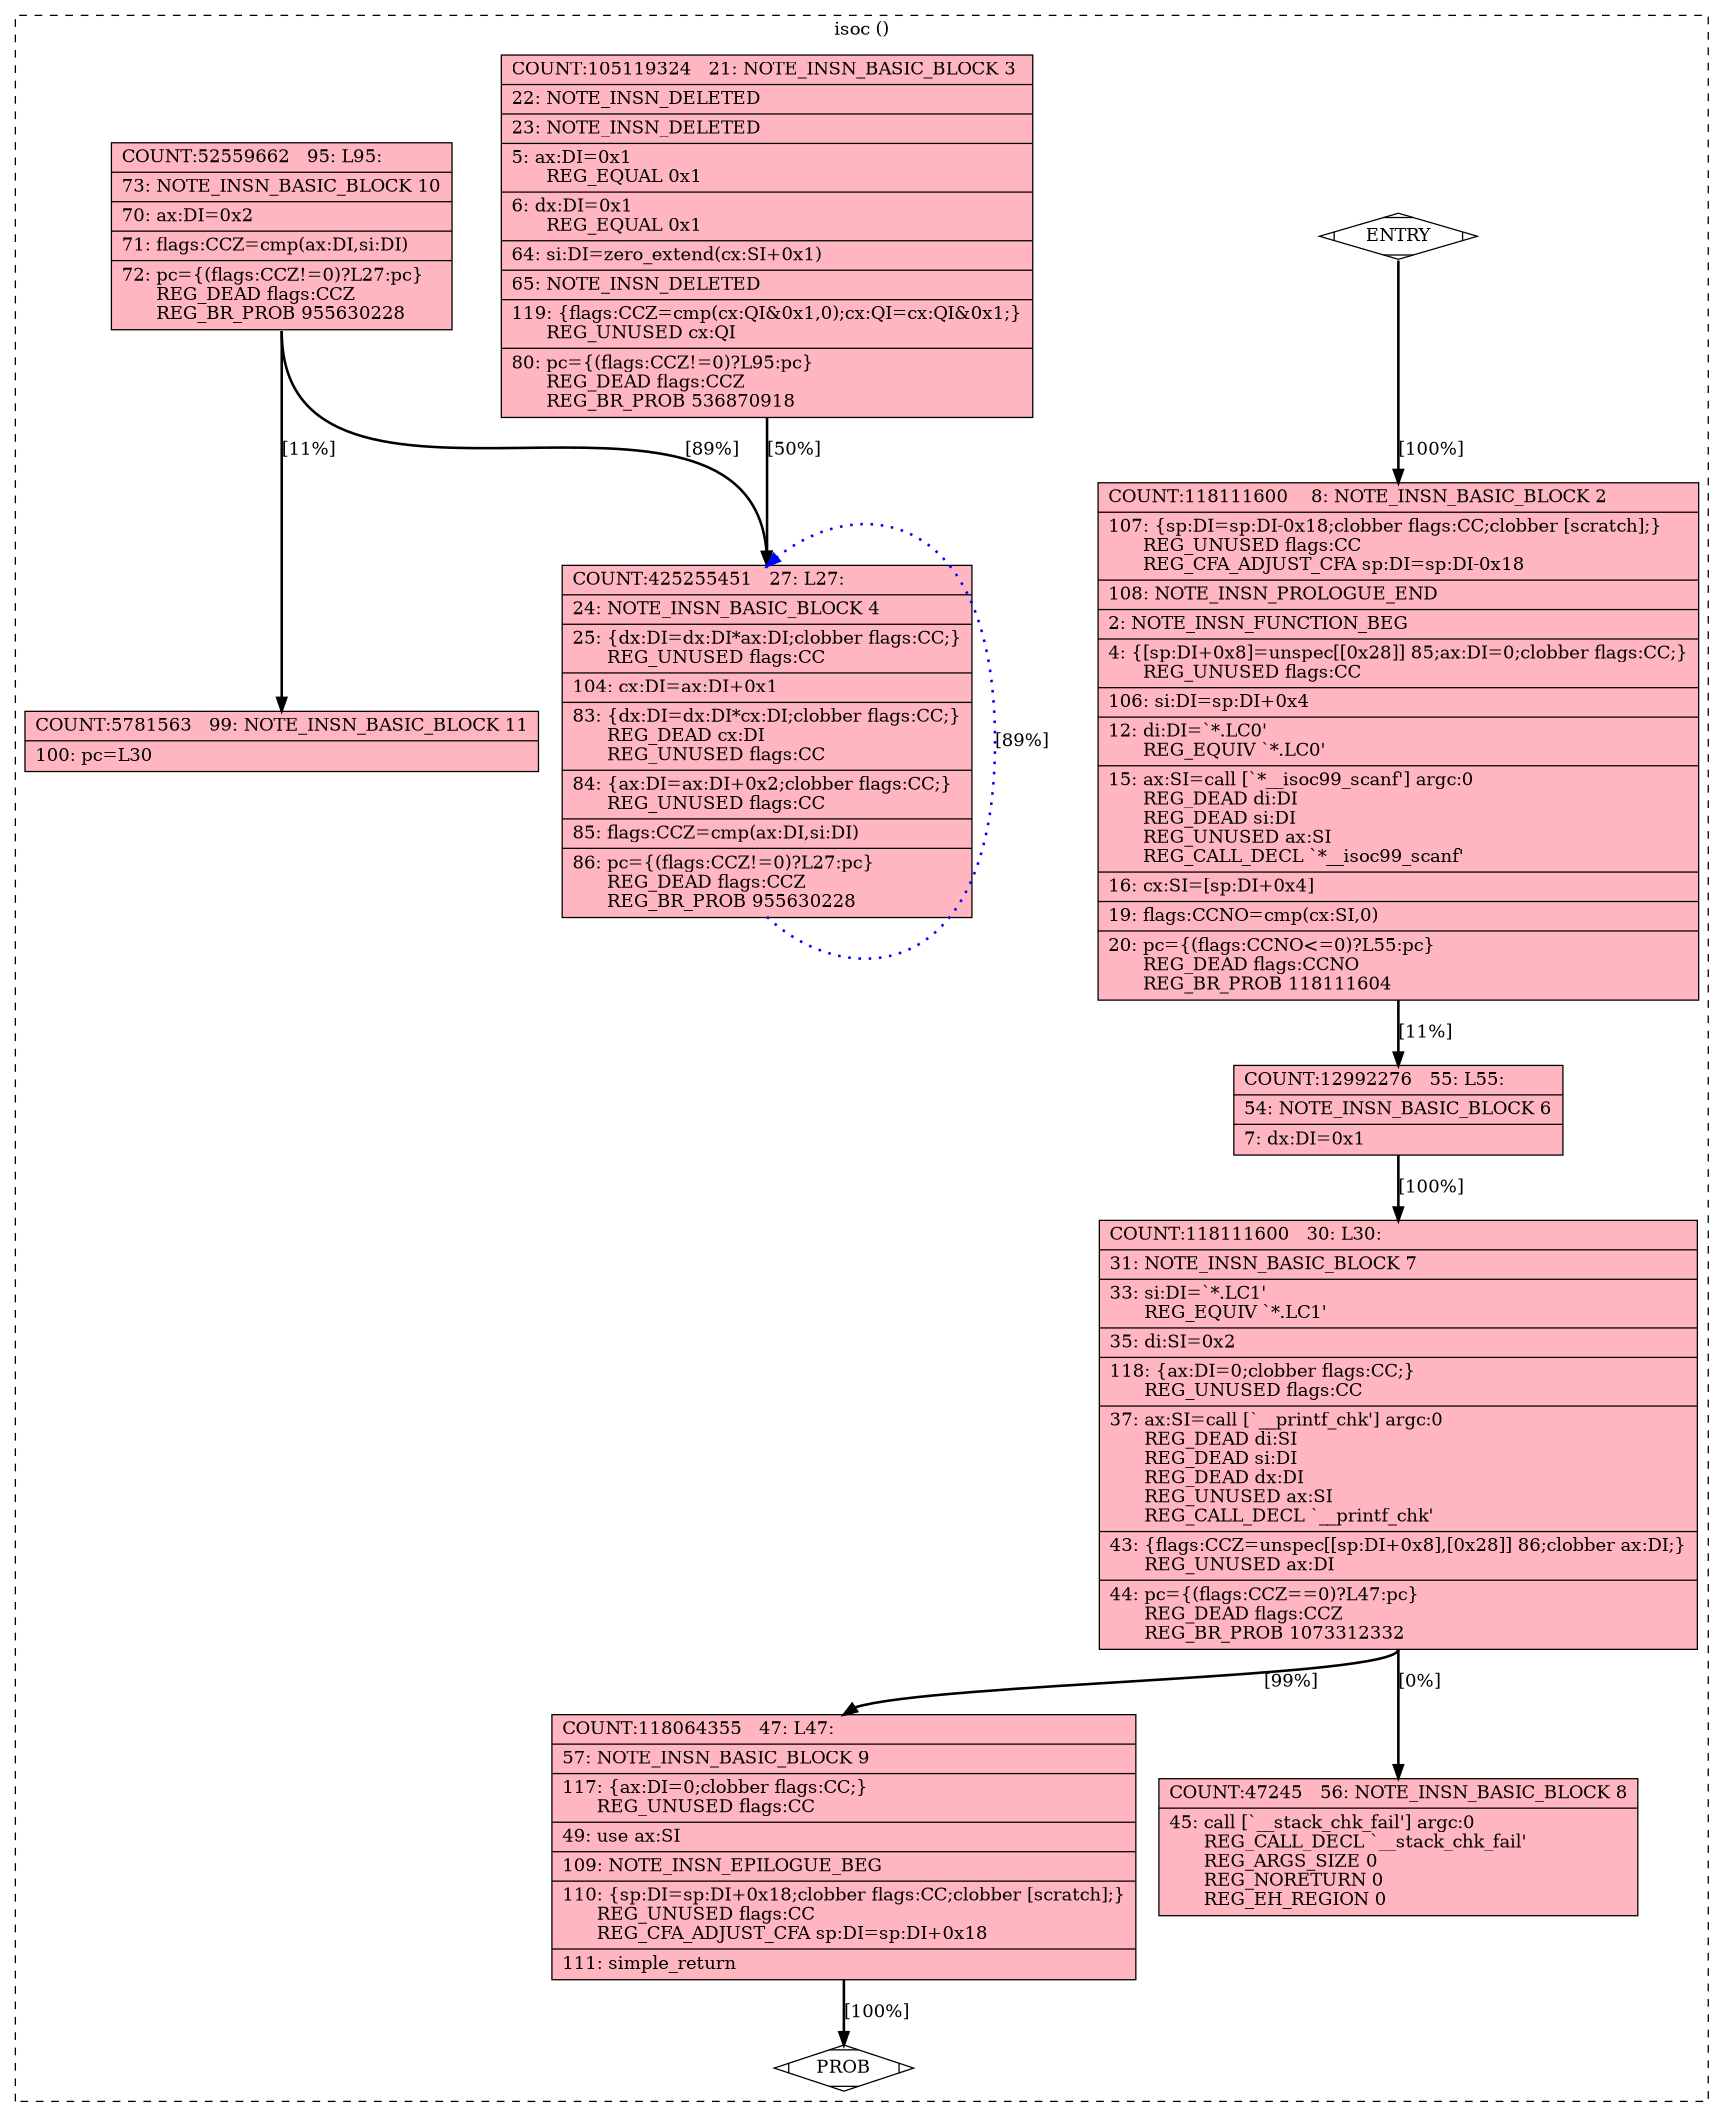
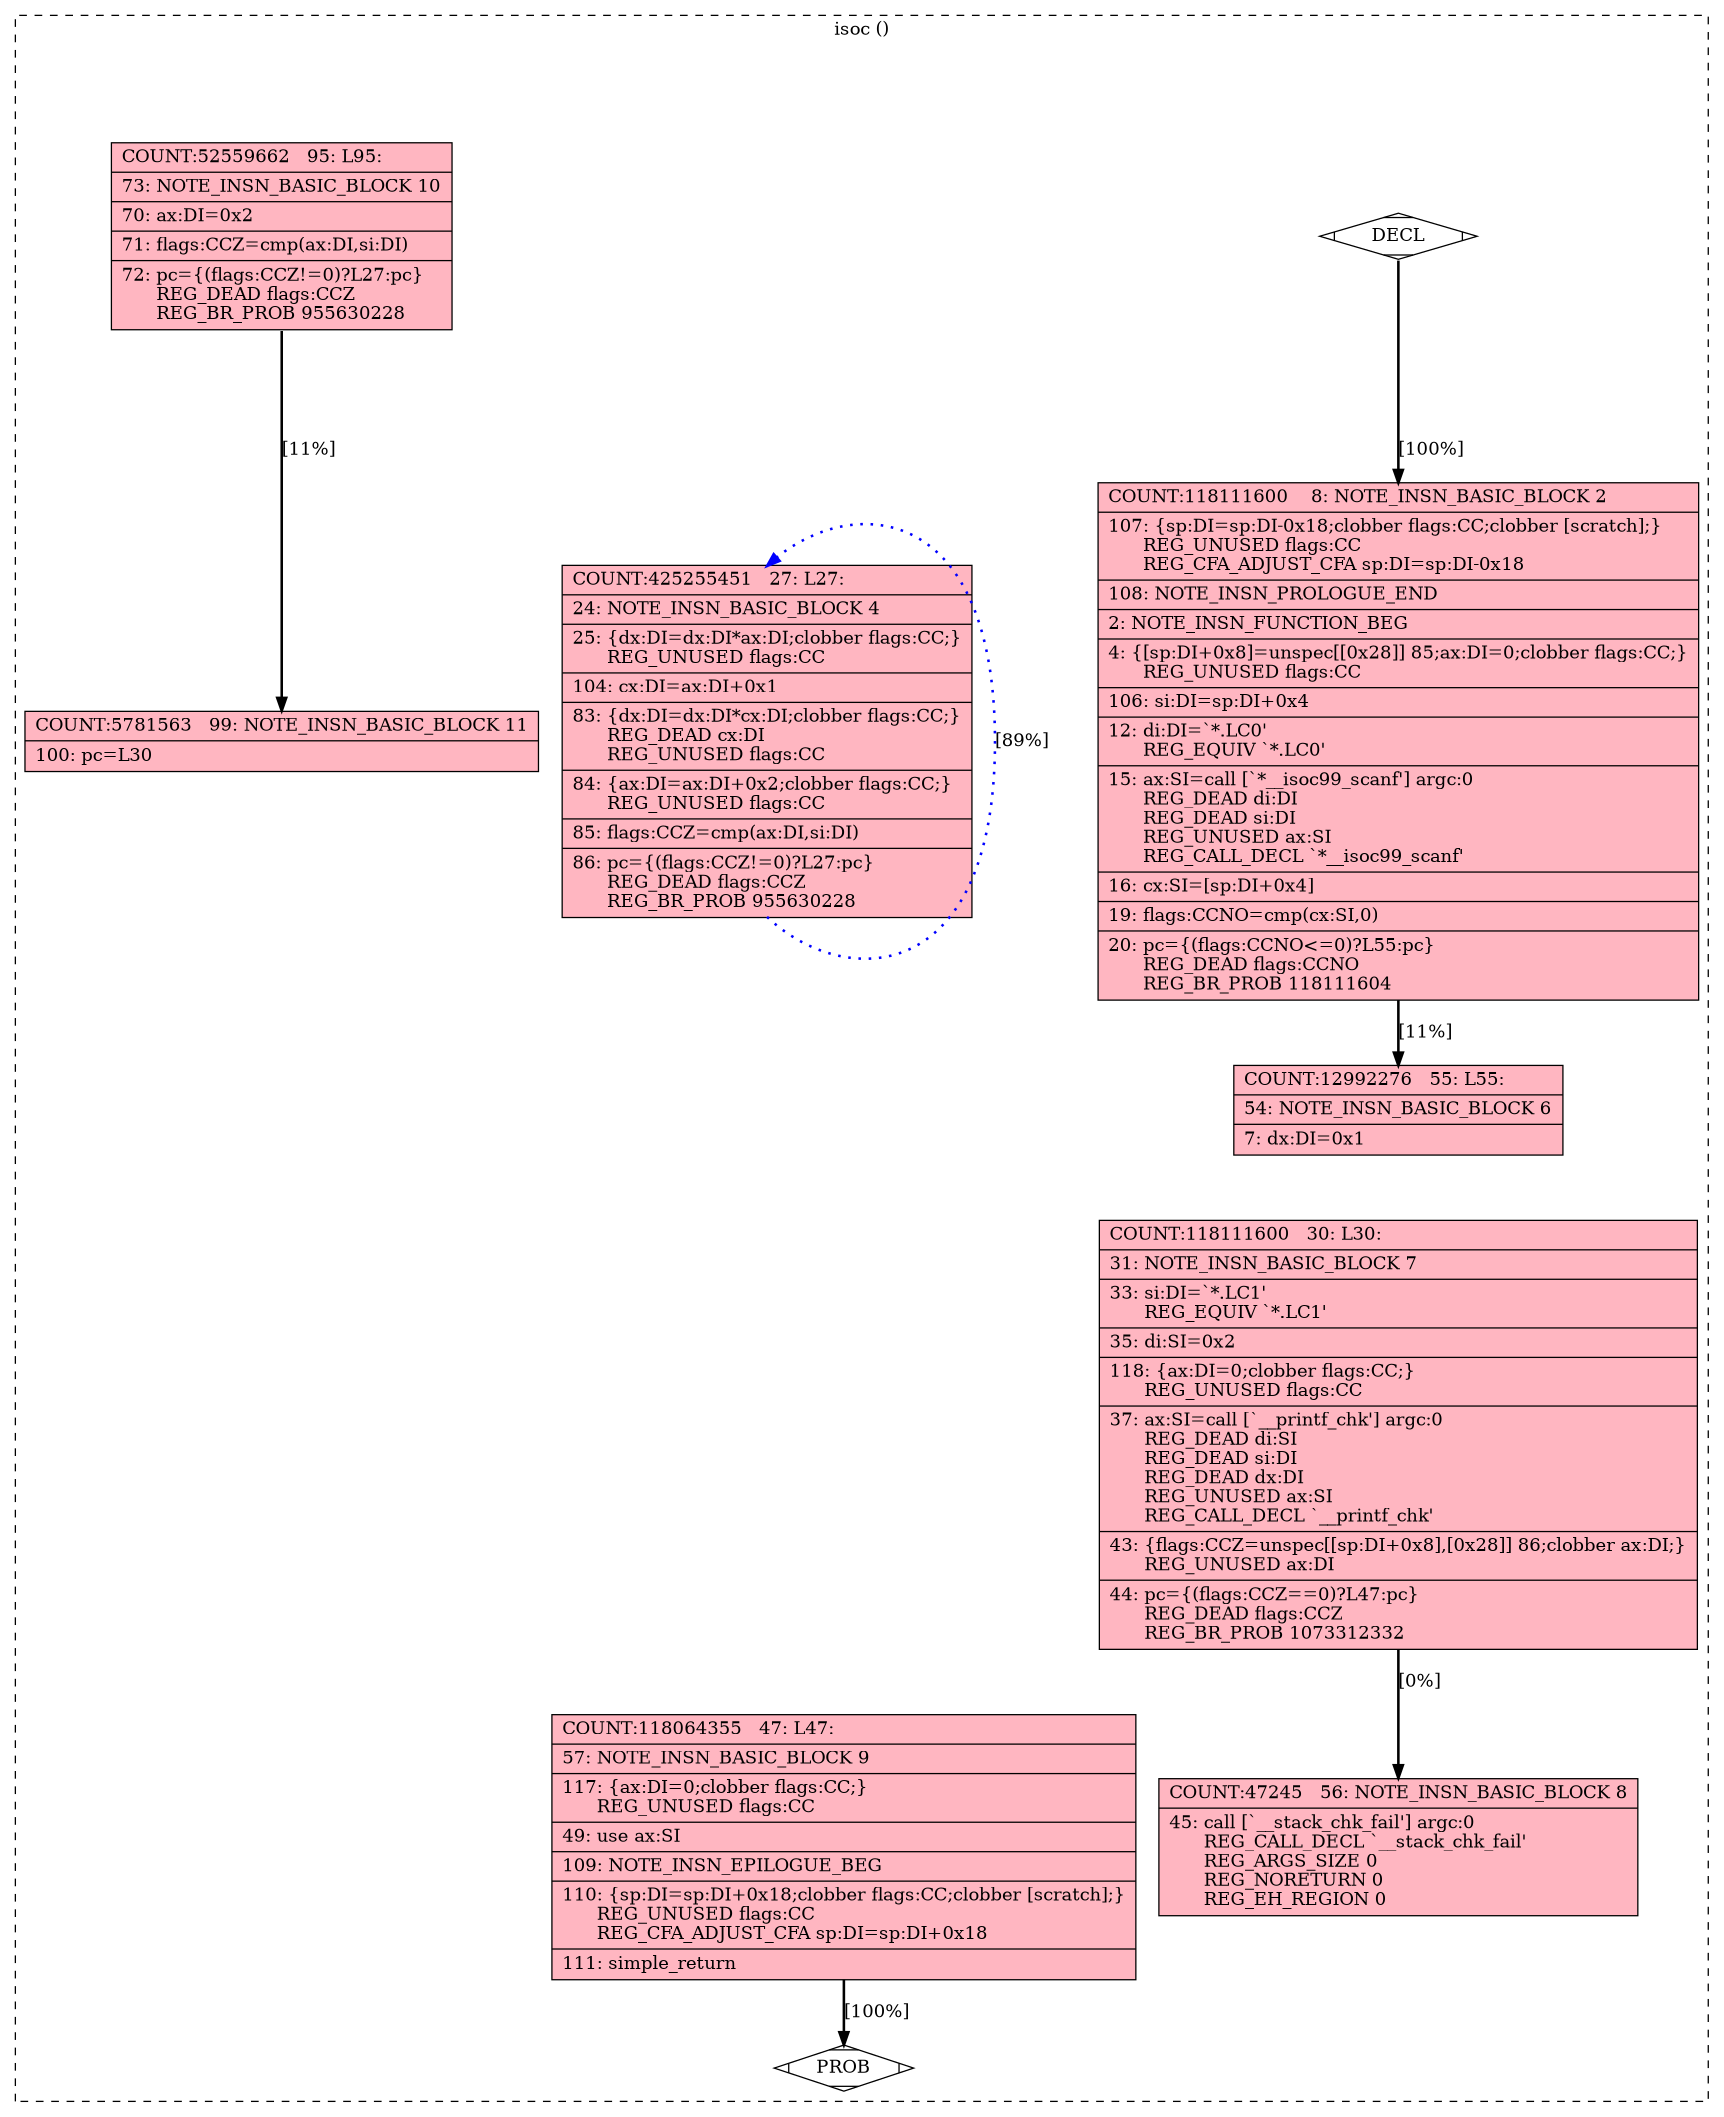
(767, 236) -> none
(1398, 236) -> (1398, 236)
(518, 448) -> none
(1398, 1181) -> none
(1128, 1682) -> none
